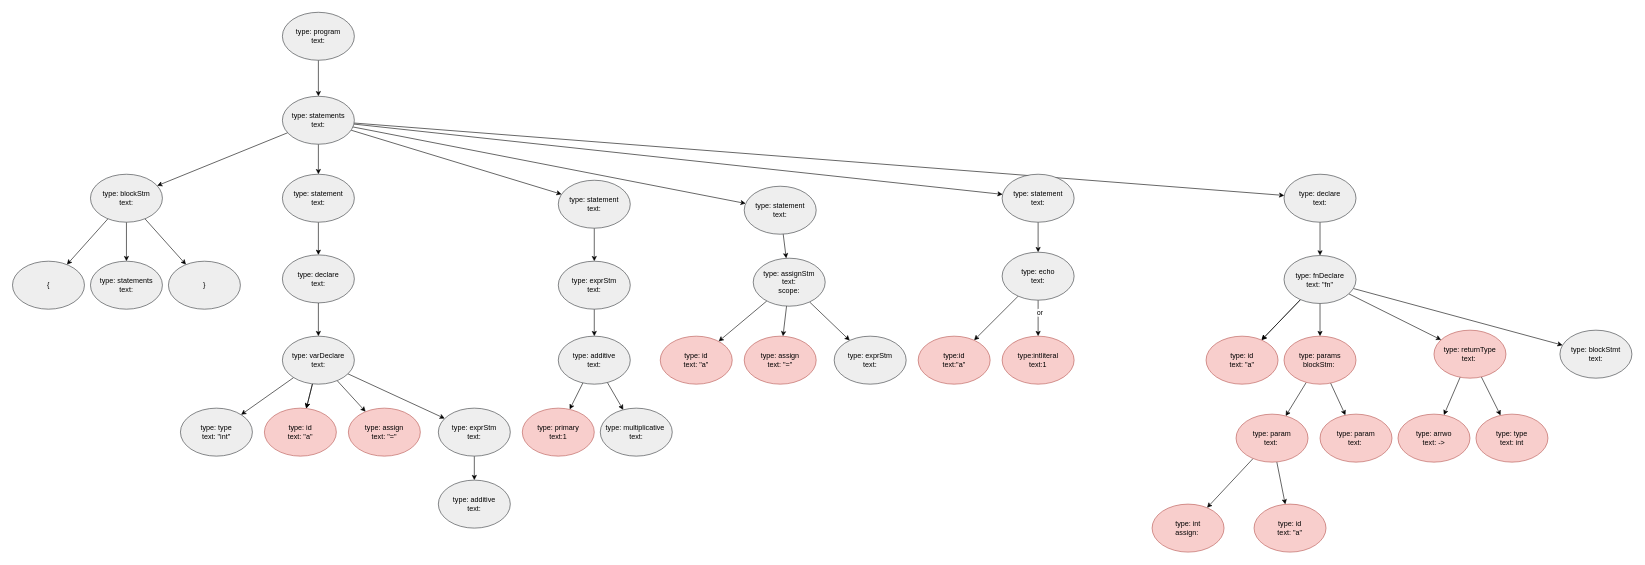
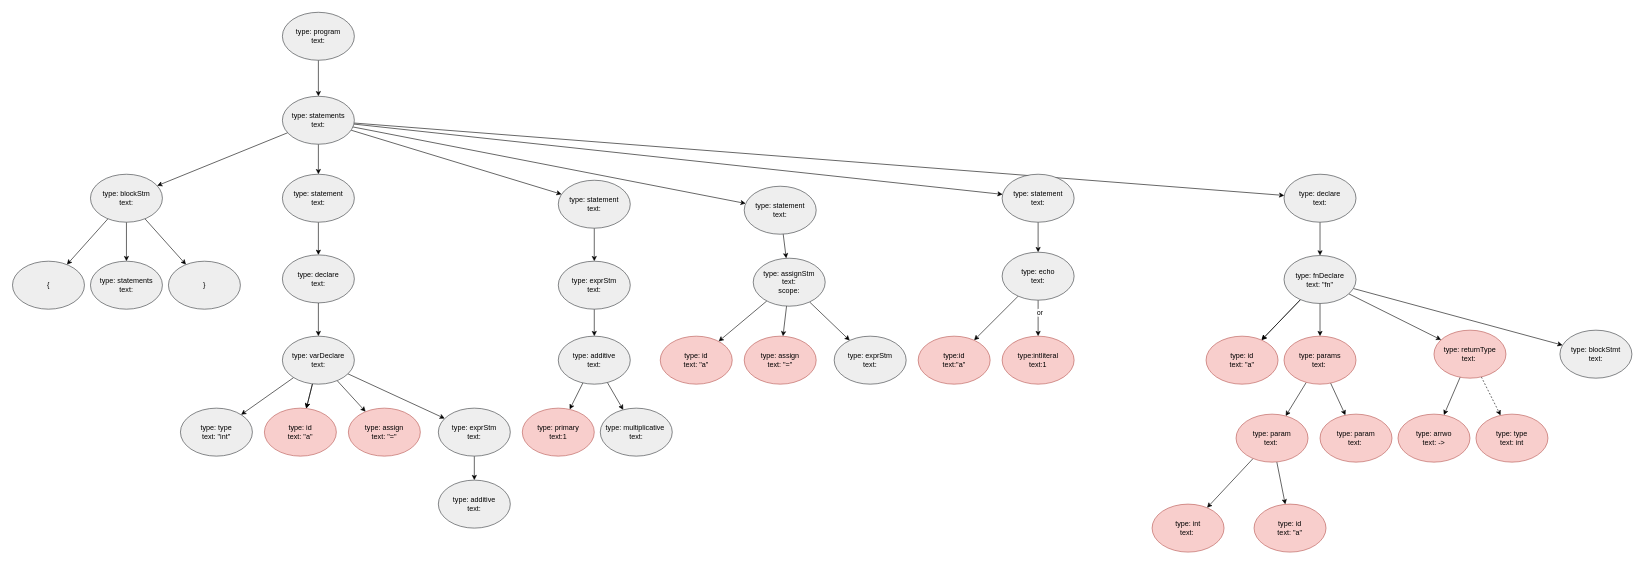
(1320, 360) -> (1320, 360)
(1490, 394) -> (1490, 394)
(1188, 528) -> (1188, 528)
